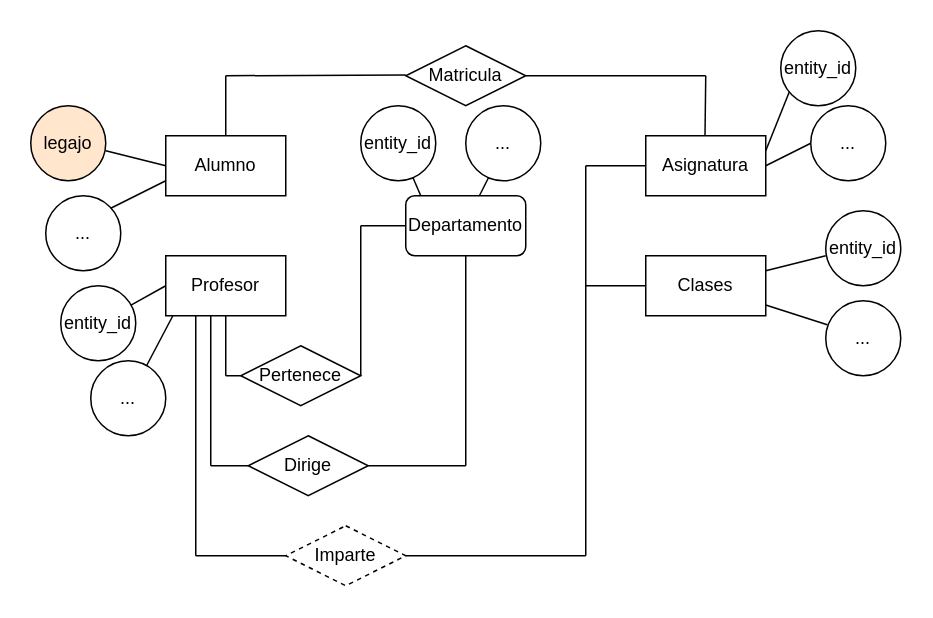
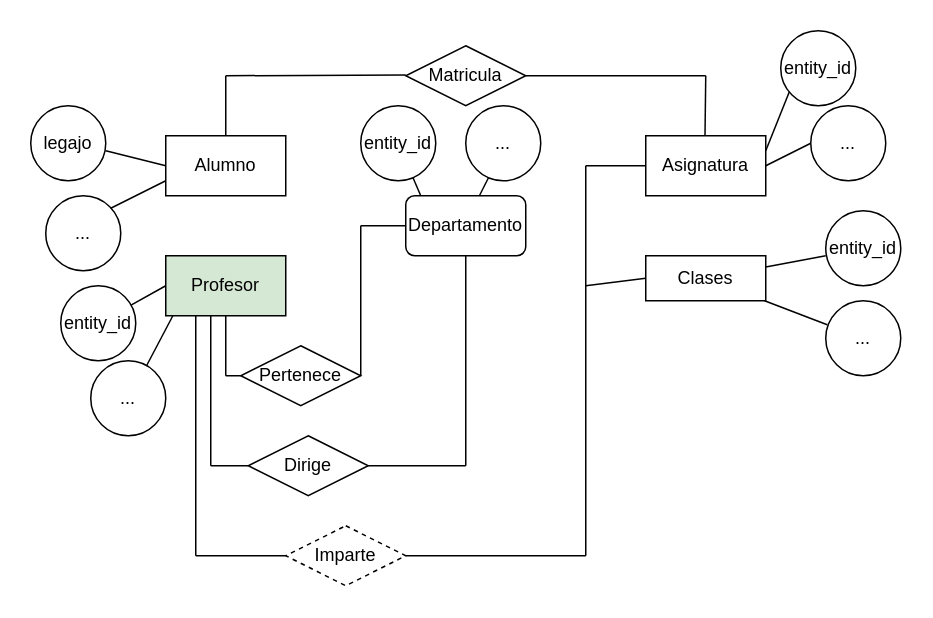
(68, 143) -> (68, 143)
(226, 286) -> (226, 286)
(706, 286) -> (706, 278)
